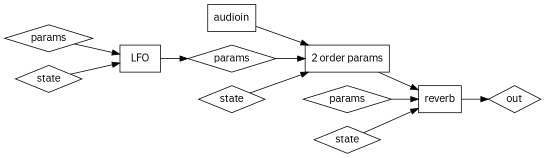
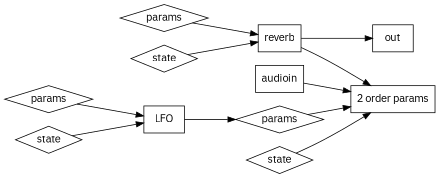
(395, 80) -> (333, 64)
(515, 99) -> (393, 38)
